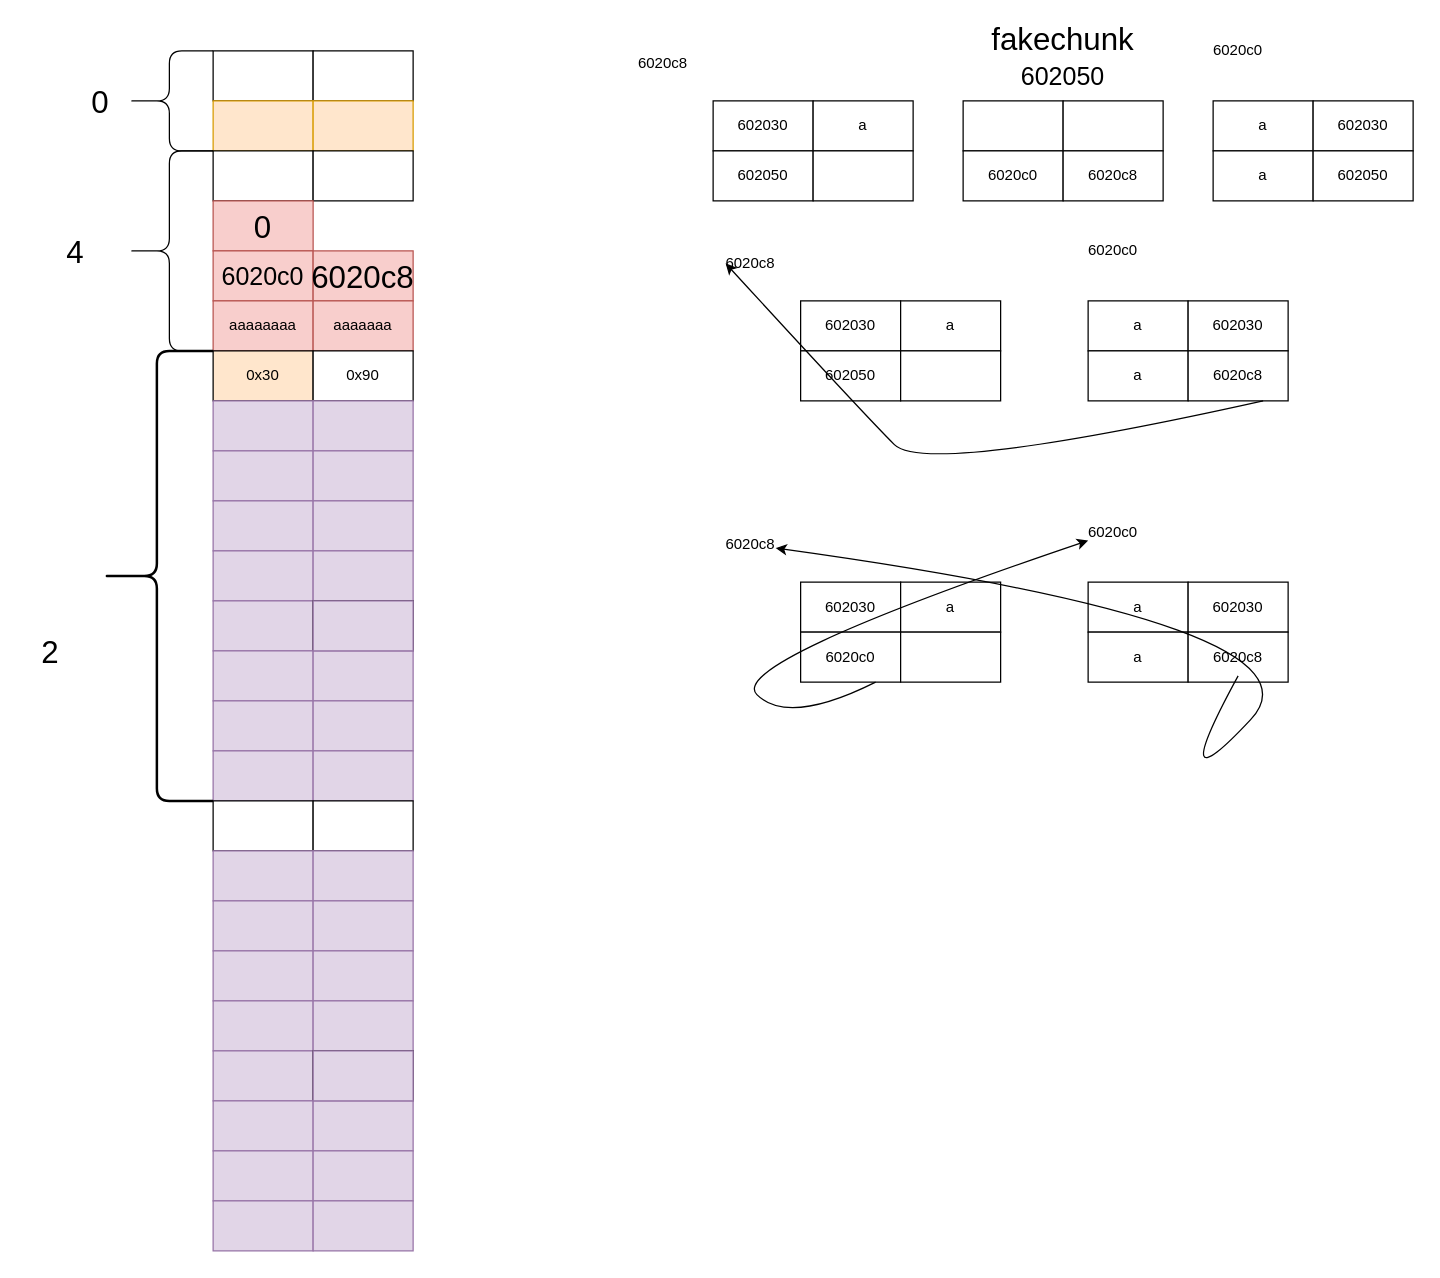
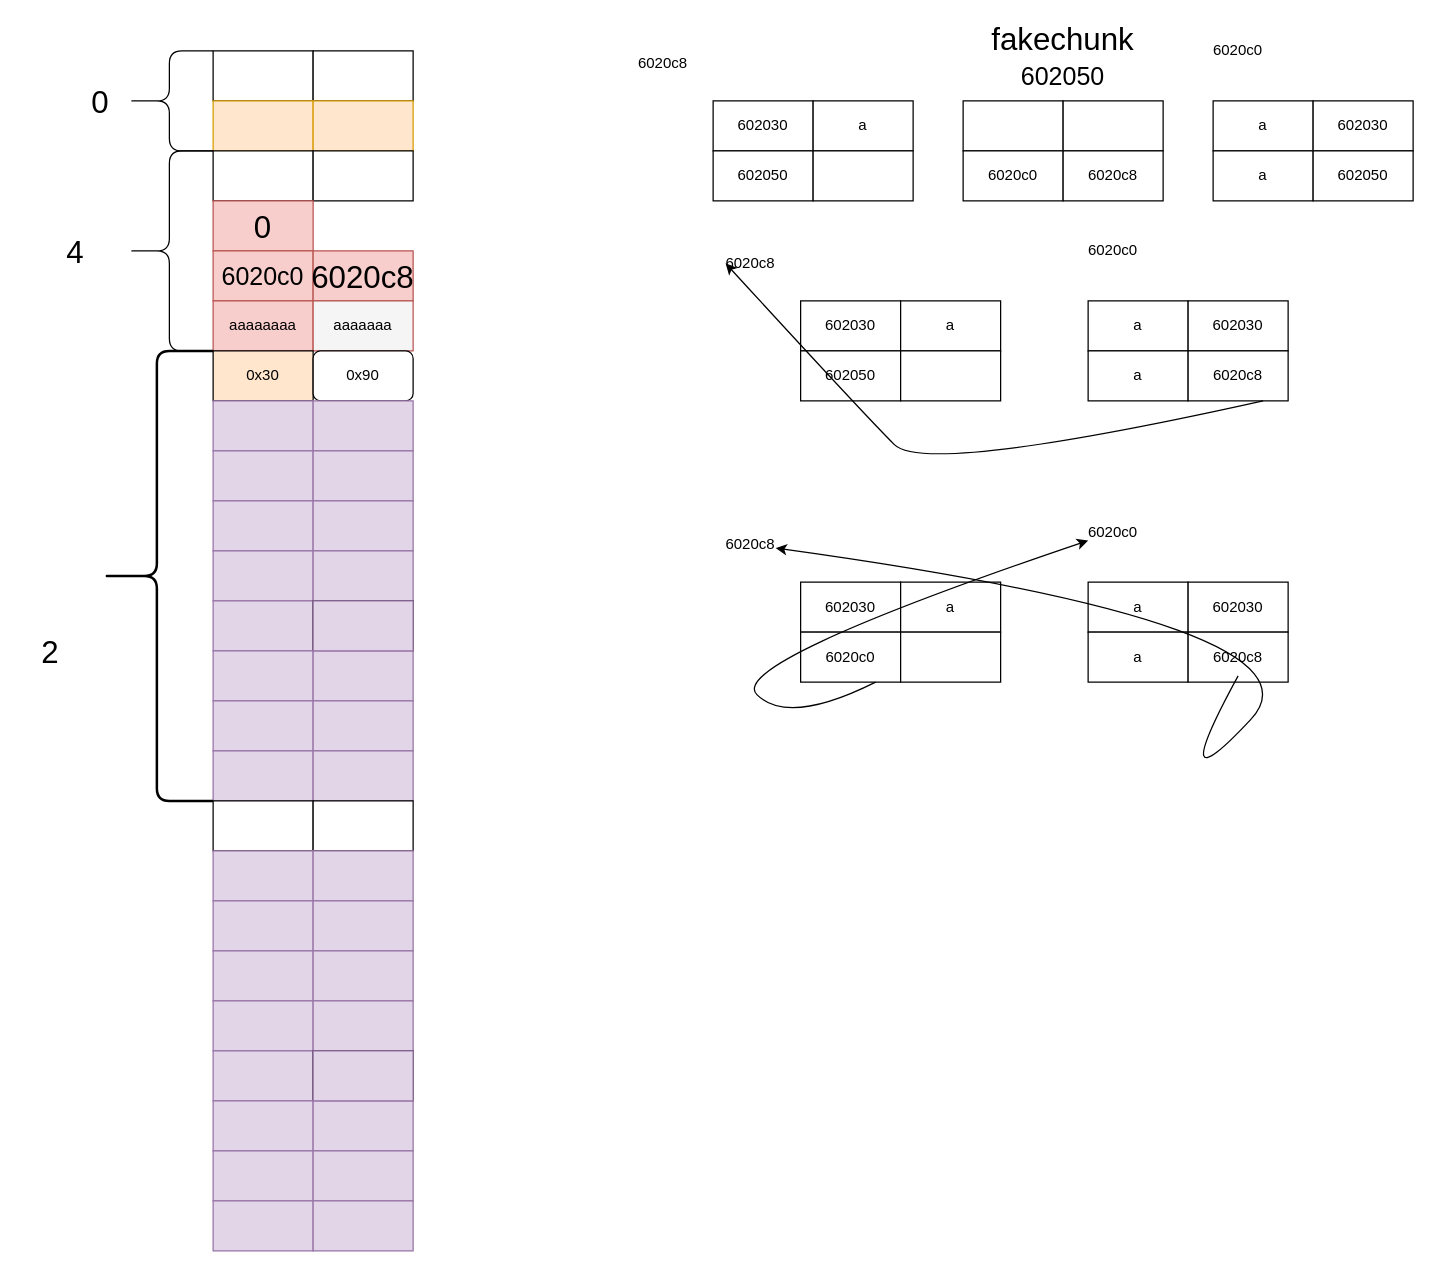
(363, 326) -> (363, 326)
(363, 376) -> (363, 376)
